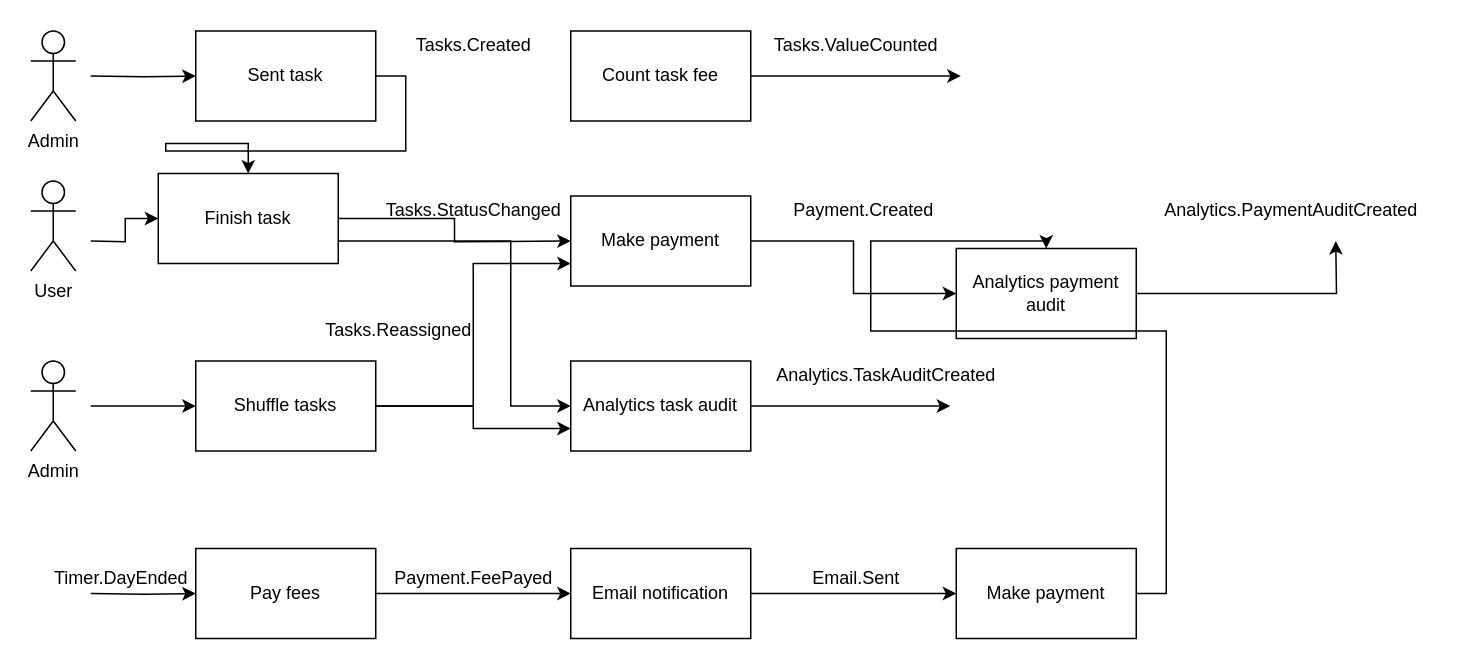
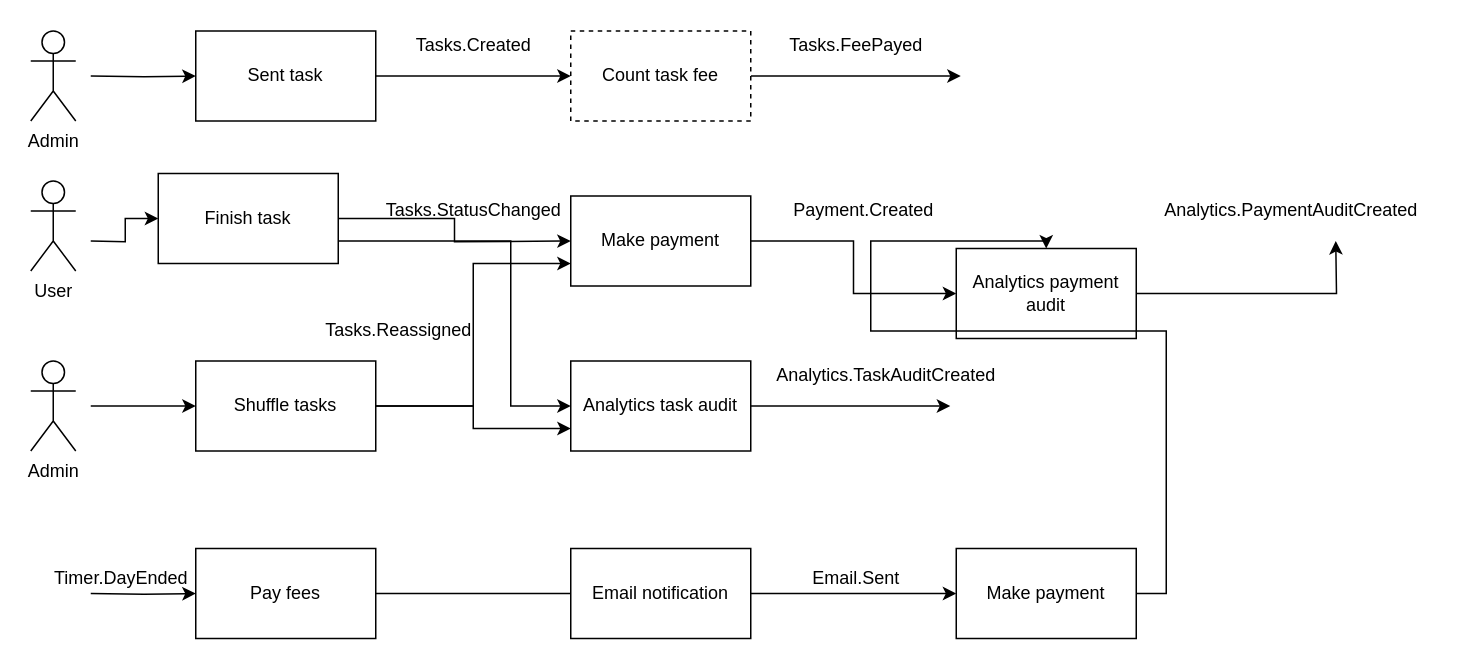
(857, 46) -> (857, 46)
(661, 76) -> (661, 76)
(271, 151) -> (482, 76)
(473, 578) -> none
(559, 593) -> (563, 593)
